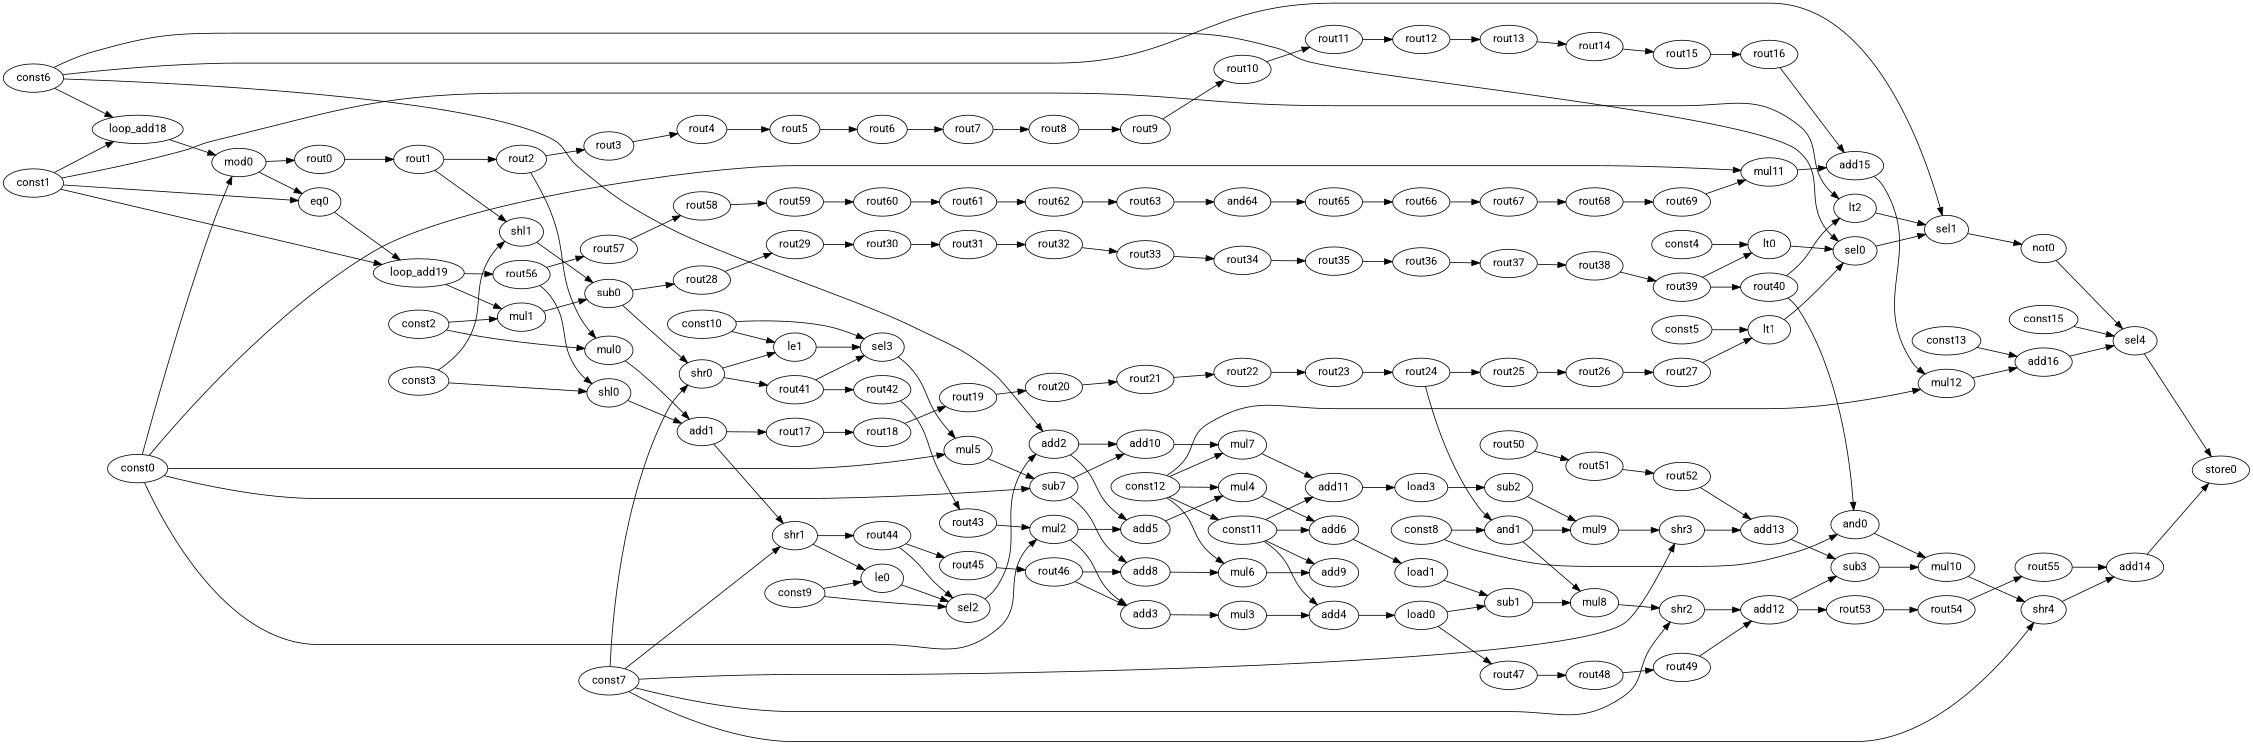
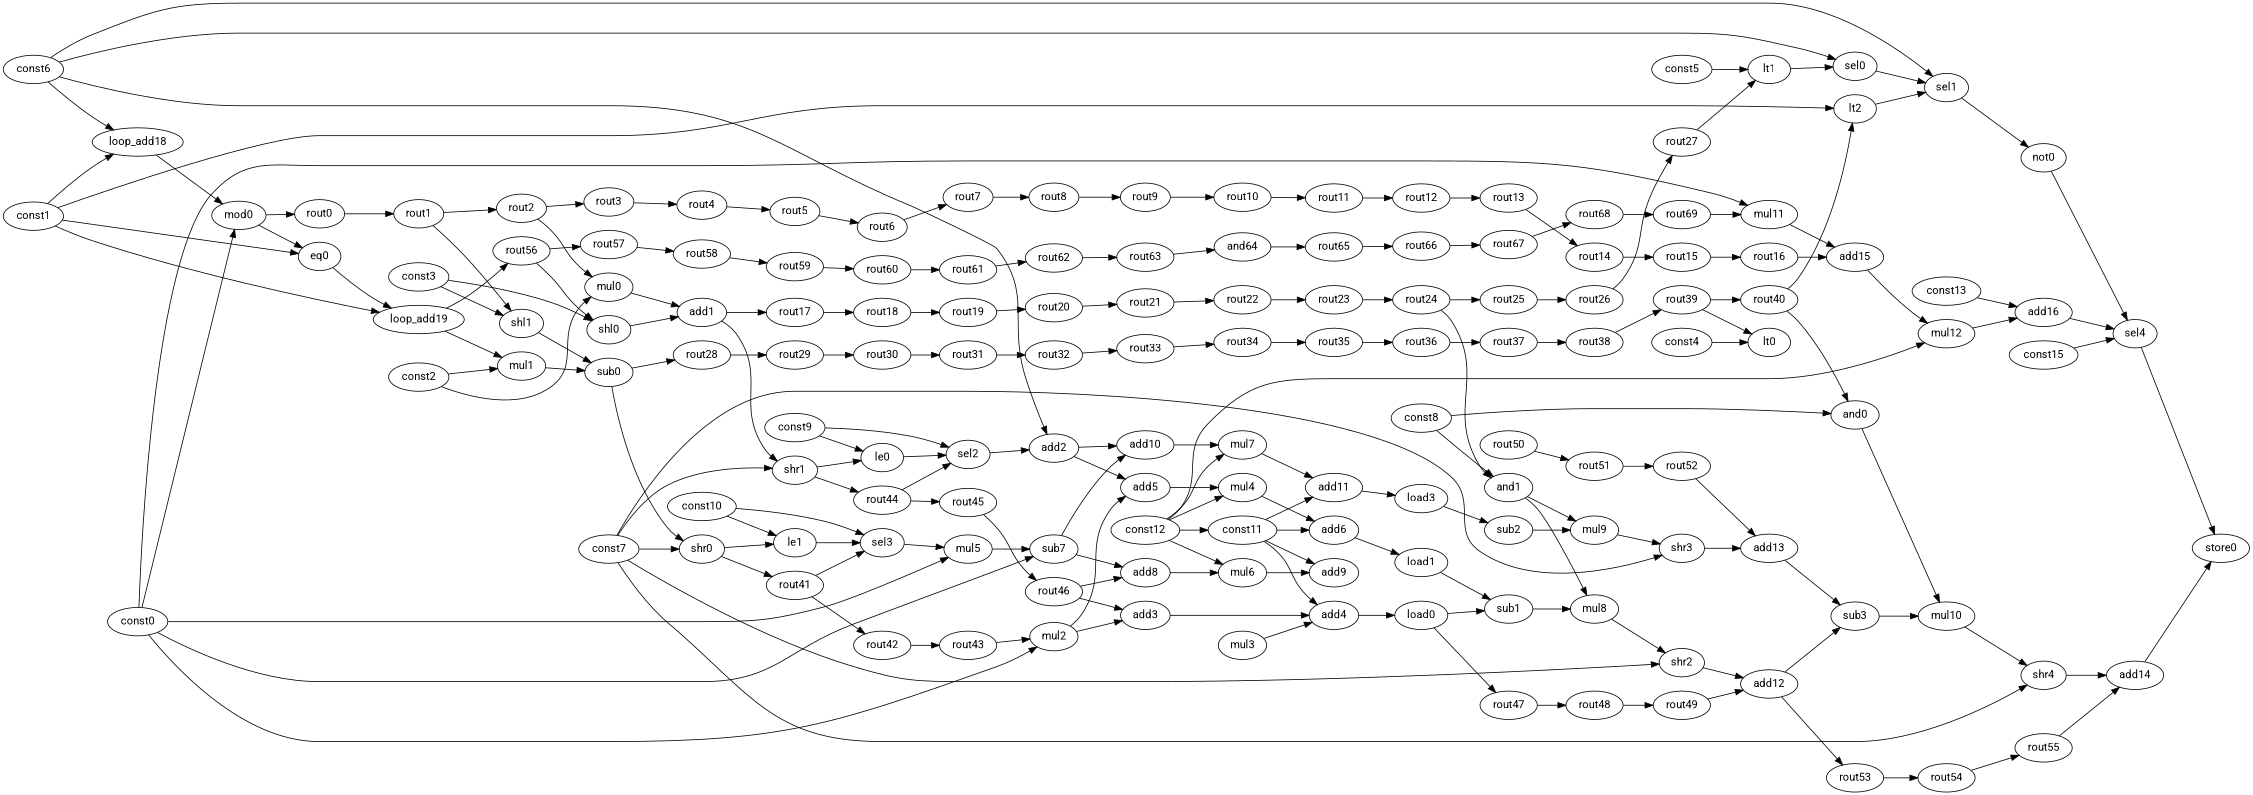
(1807, 247) -> none
(1190, 615) -> (1236, 615)
